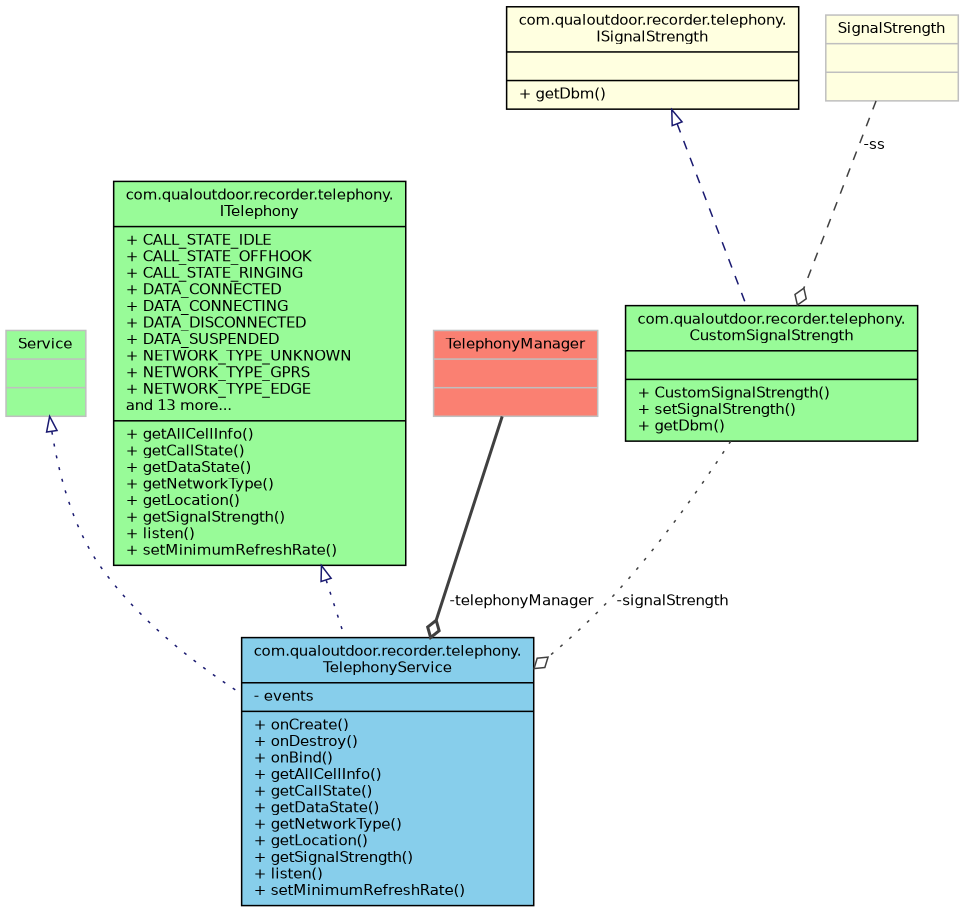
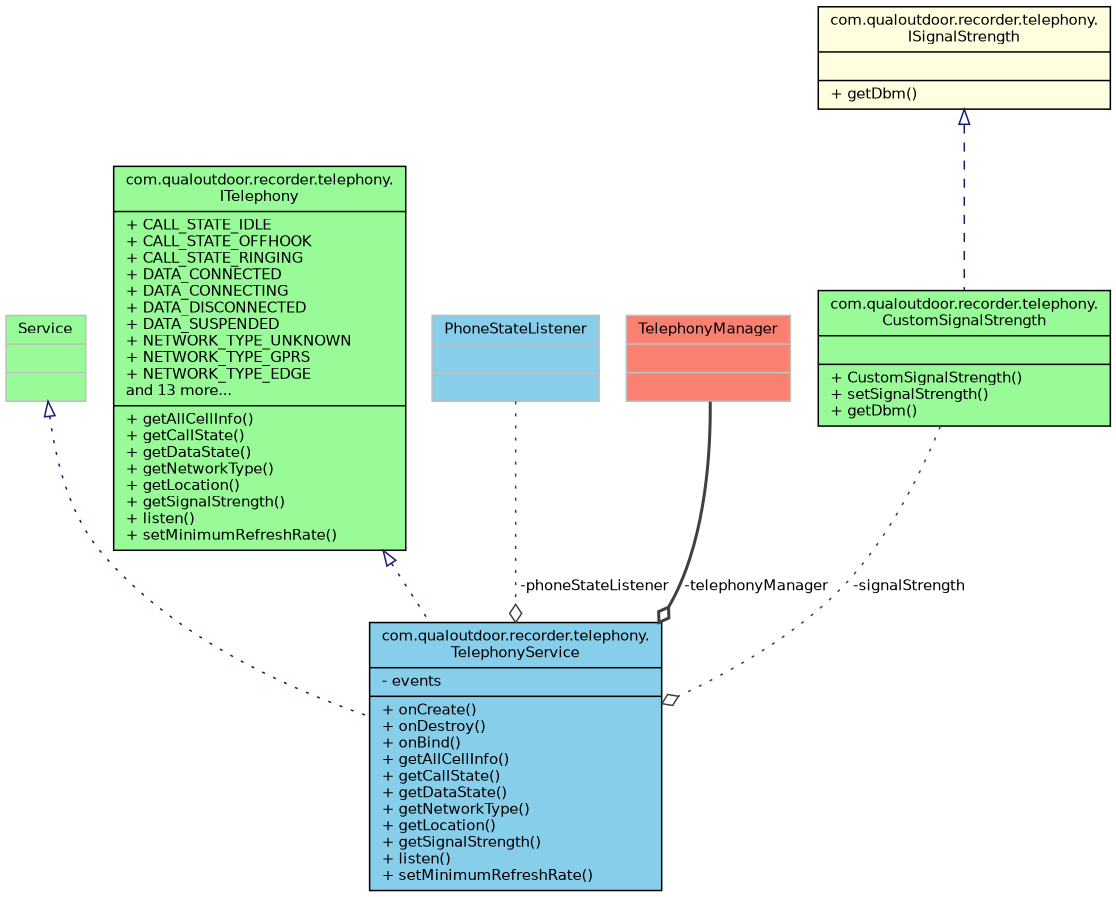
(892, 58) -> none
none -> (516, 358)
